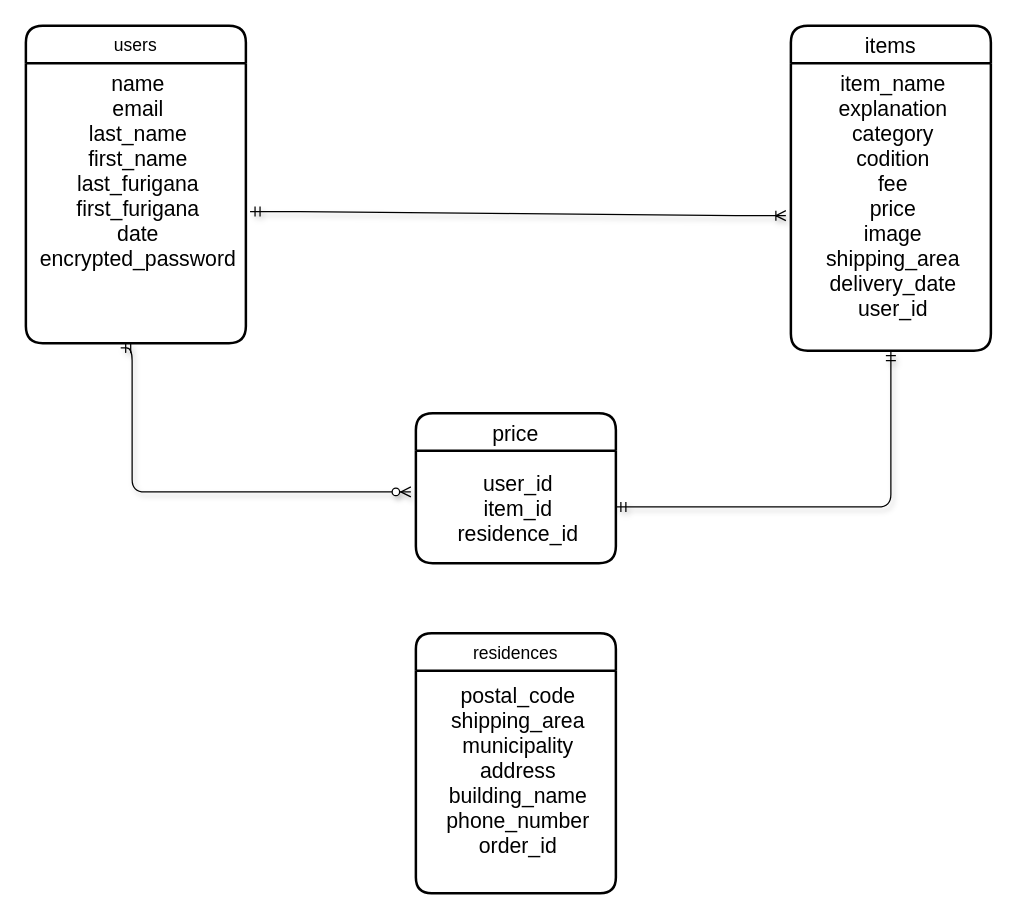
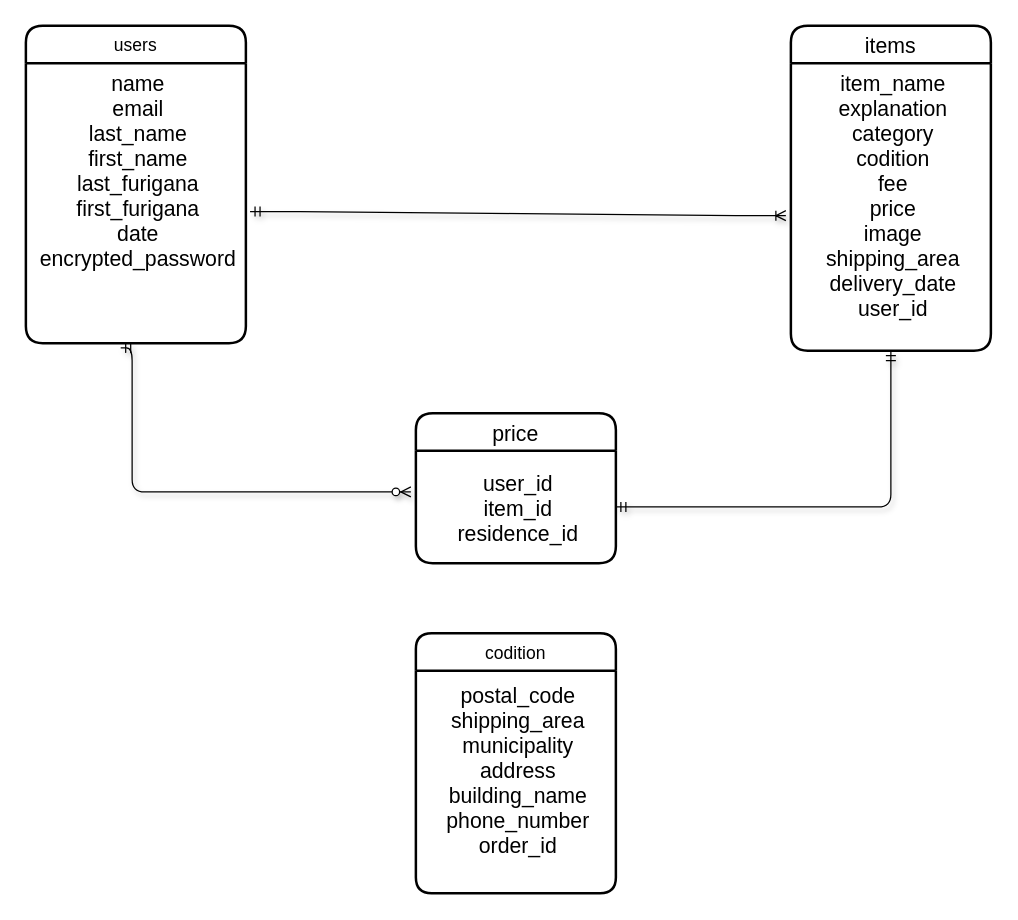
(515, 653) -> (515, 653)
